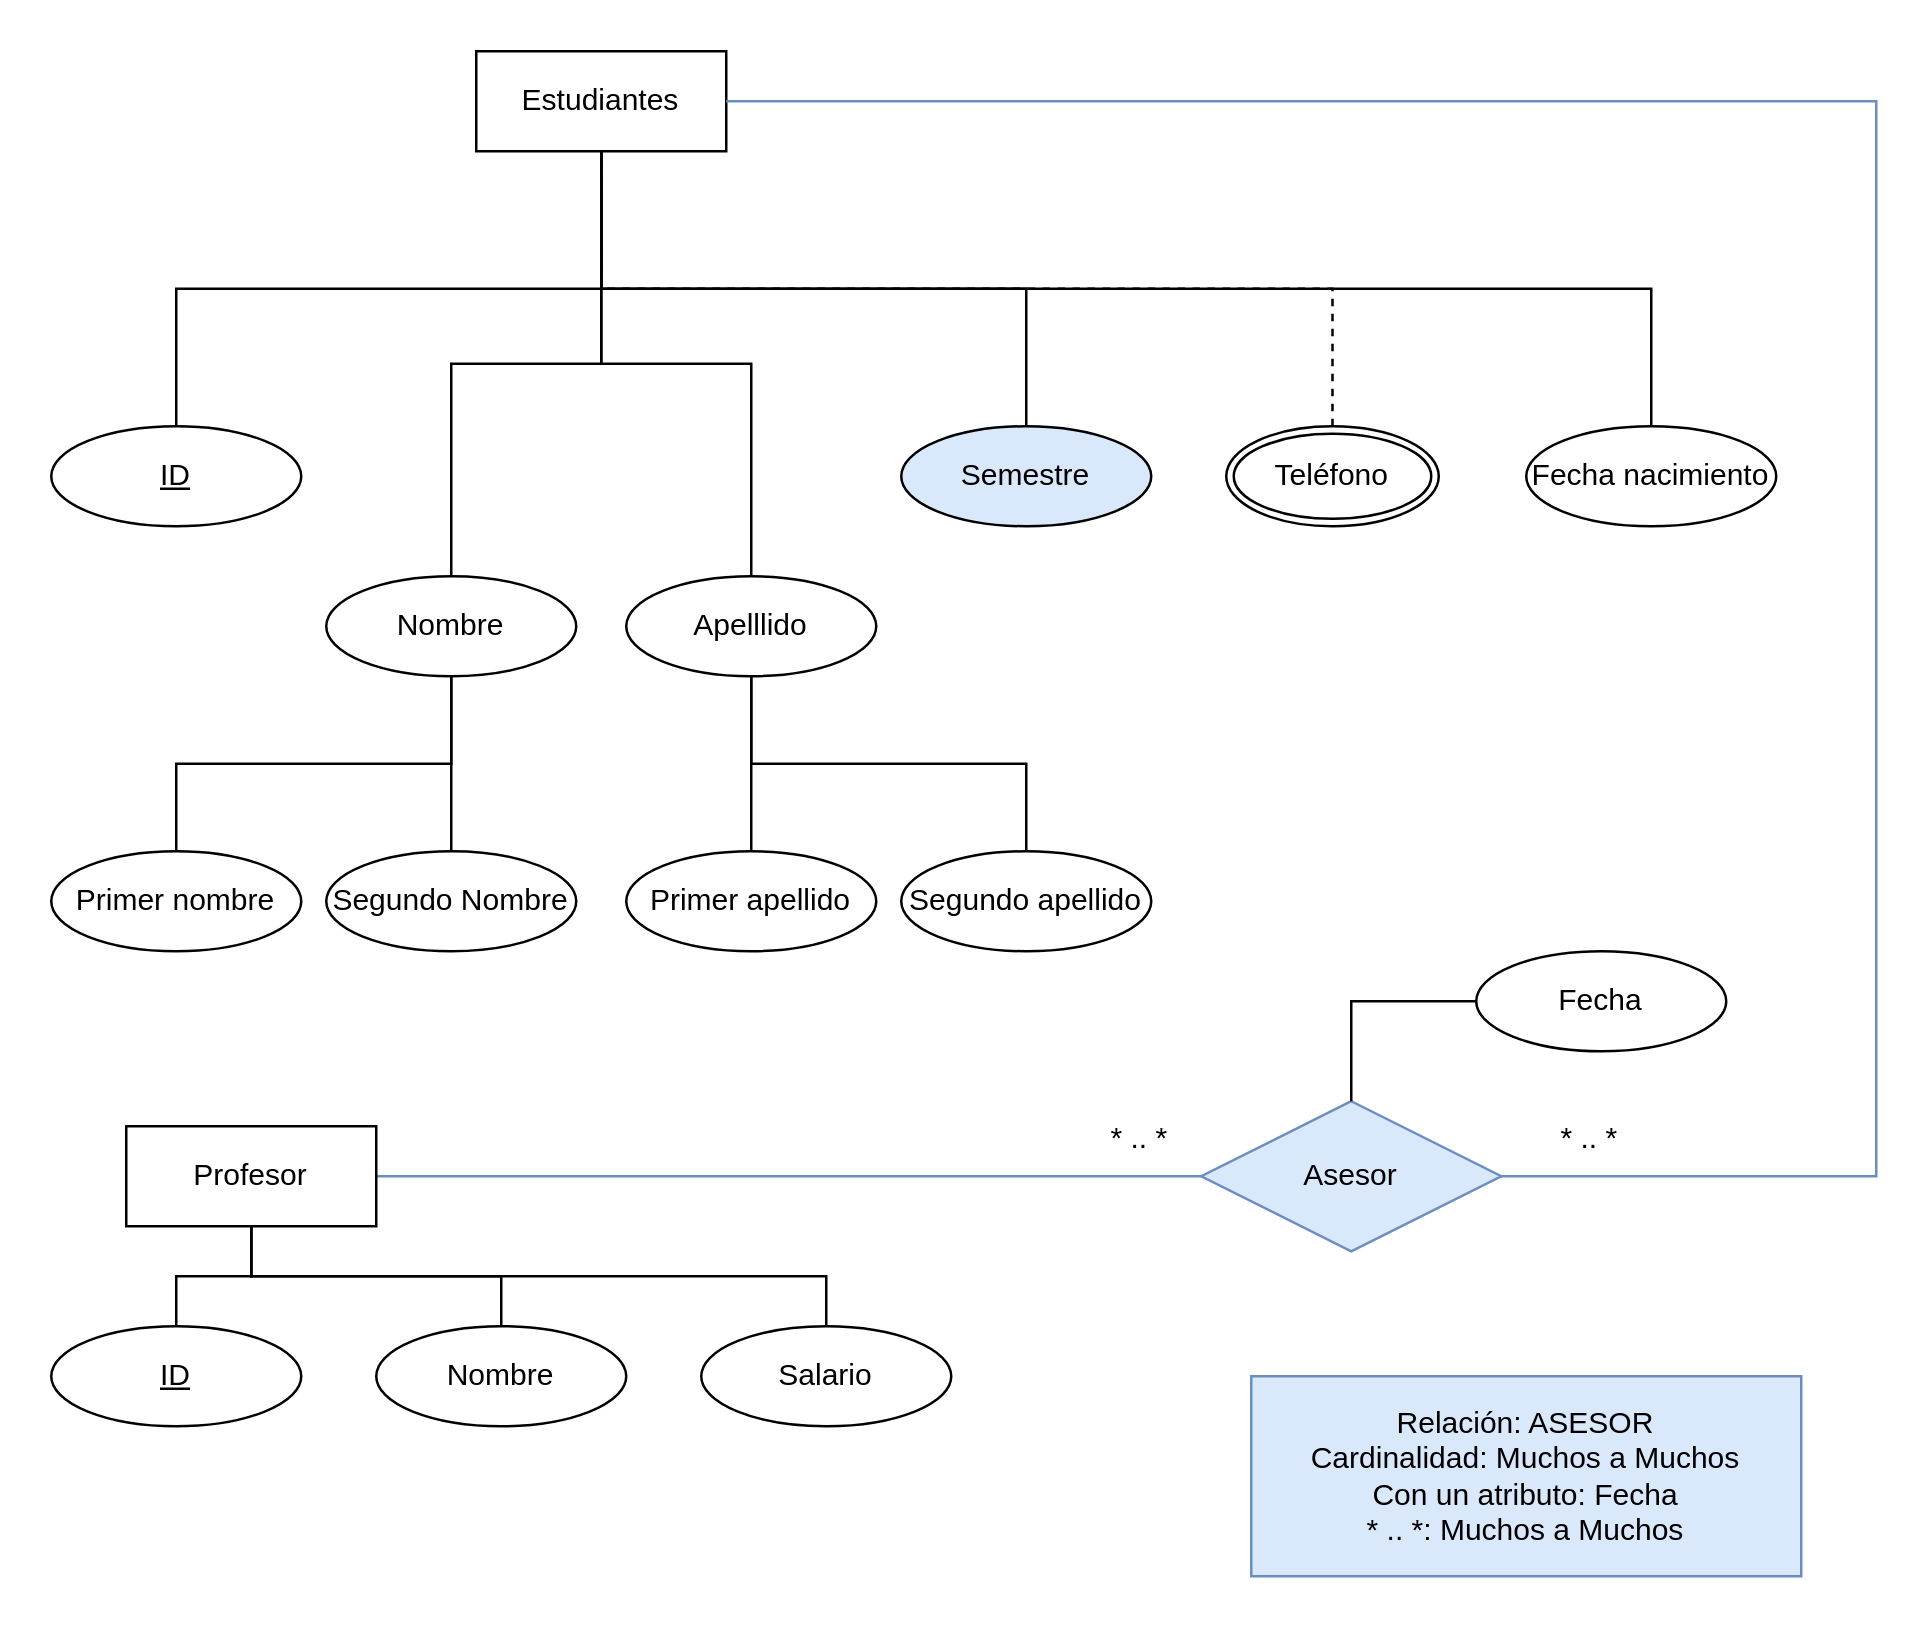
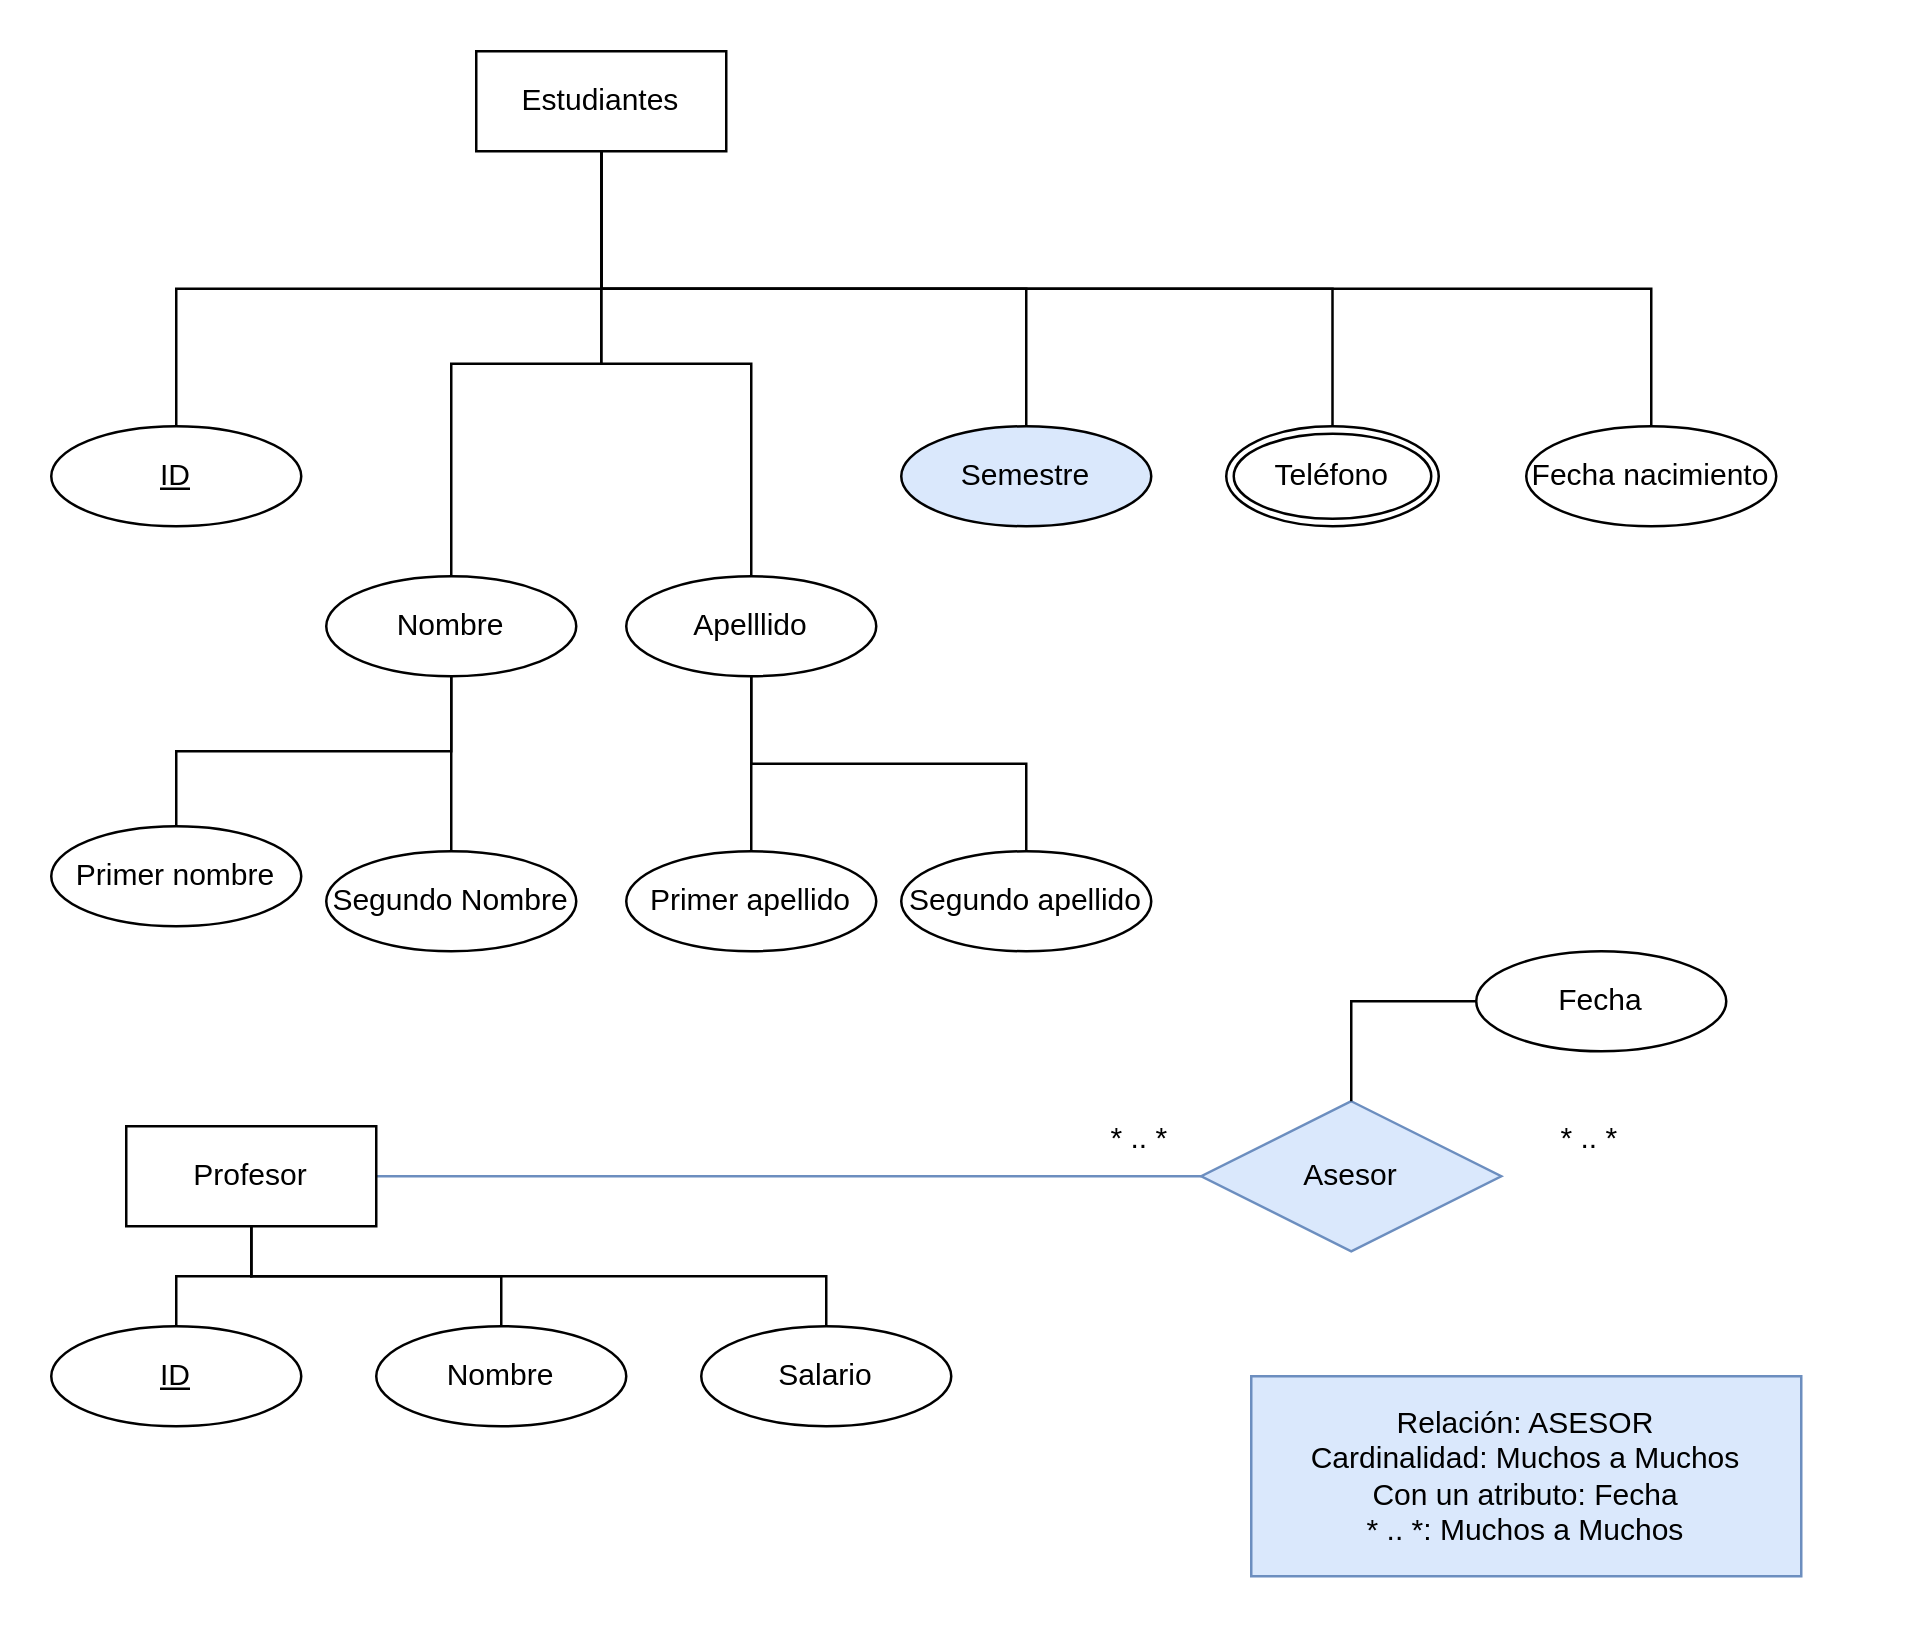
(1876, 251) -> none
(1333, 356) -> (1333, 356)
(176, 901) -> (176, 876)
